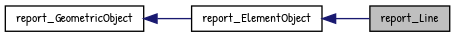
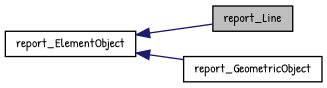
(174, 19) -> (167, 57)
